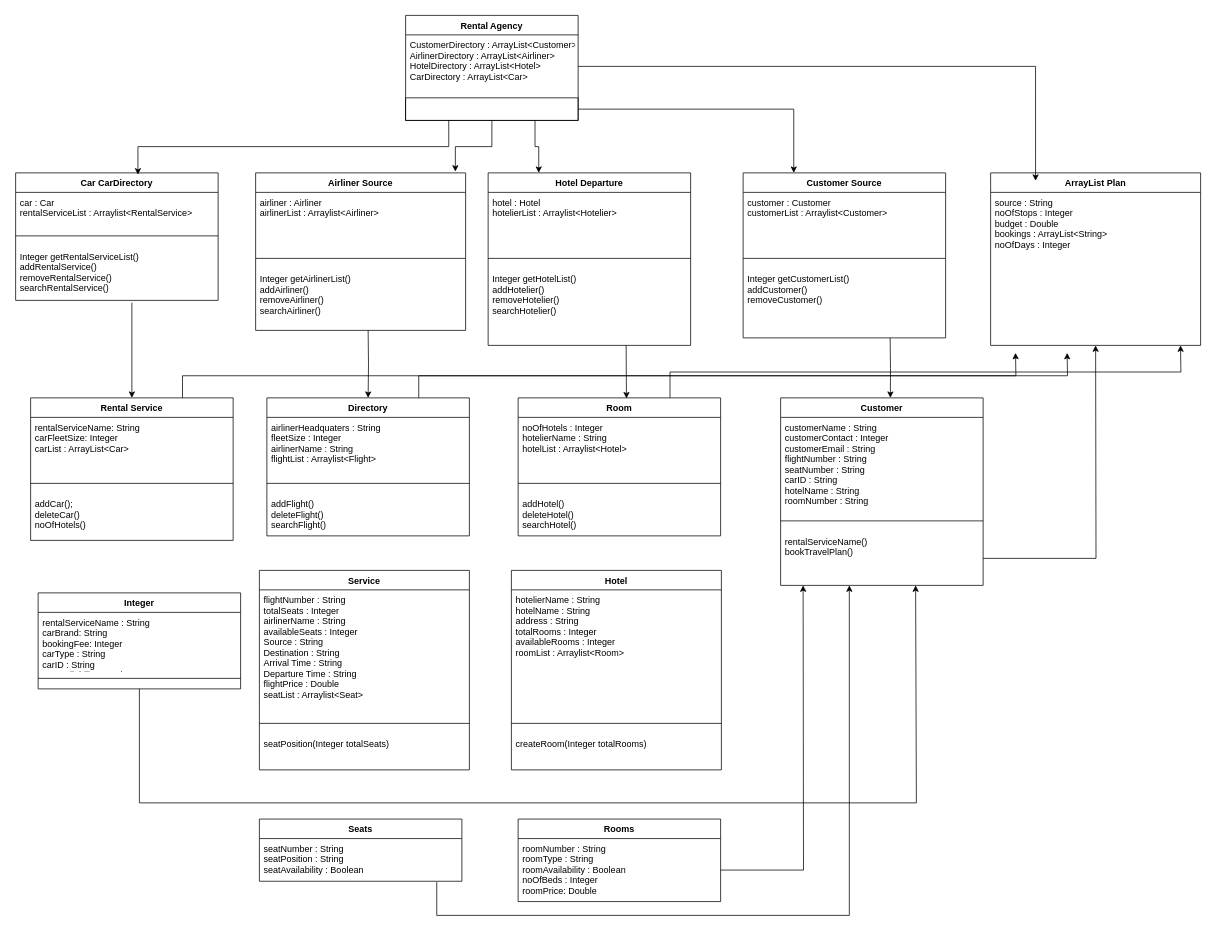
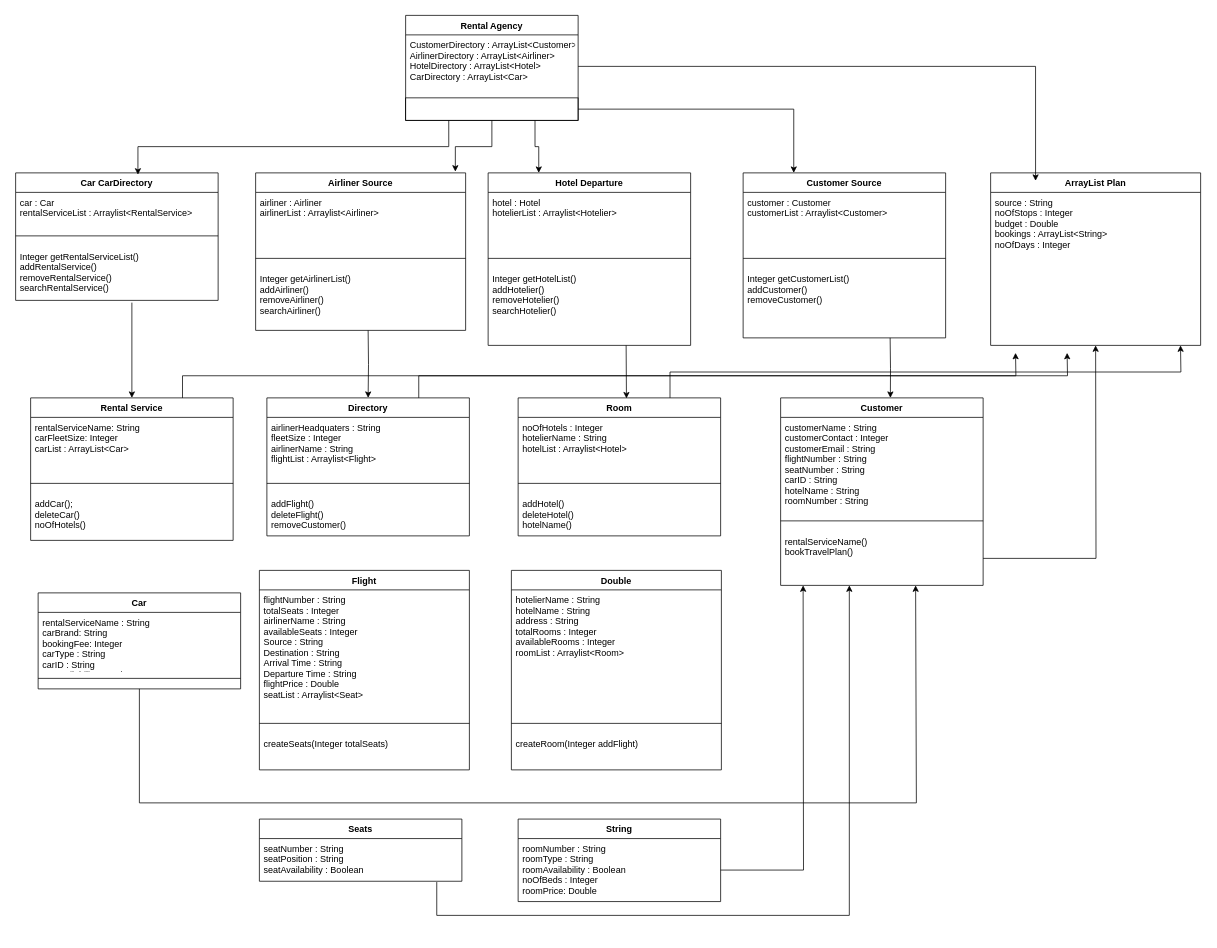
(296, 504) -> (296, 504)
(546, 504) -> (546, 504)
(364, 581) -> (364, 581)
(616, 581) -> (616, 581)
(139, 603) -> (139, 603)
(339, 744) -> (339, 744)
(589, 744) -> (585, 744)
(619, 829) -> (619, 829)
